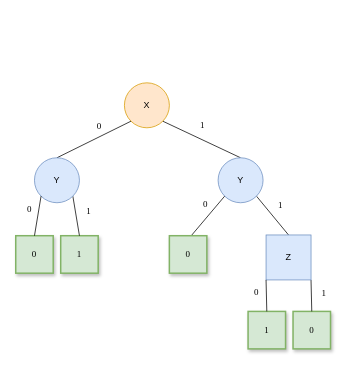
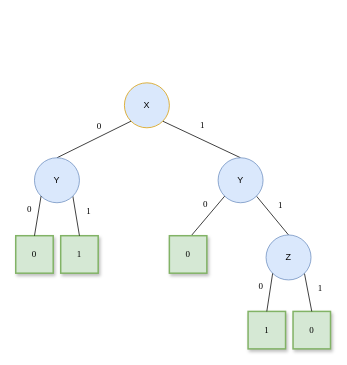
(147, 105) -> (147, 105)
(288, 258) -> (288, 258)
